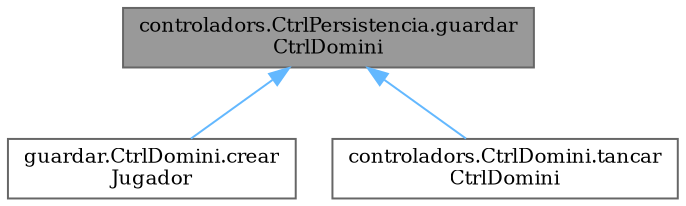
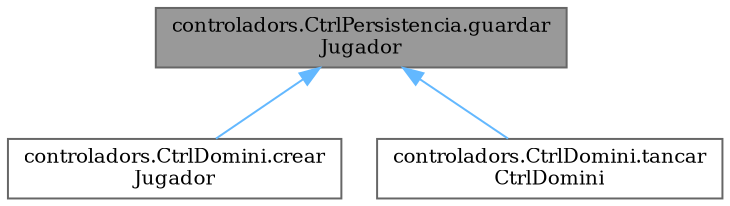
(328, 38) -> (361, 38)
(152, 169) -> (175, 169)
